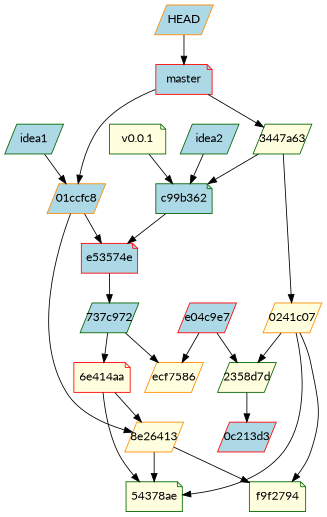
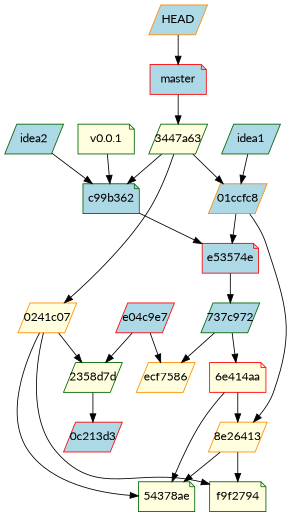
(105, 121) -> (205, 166)
